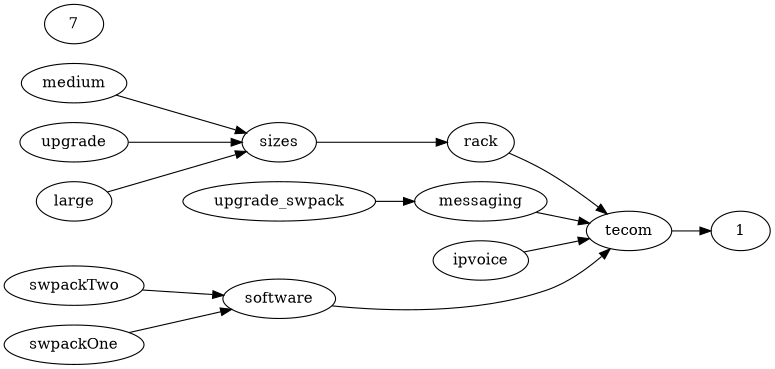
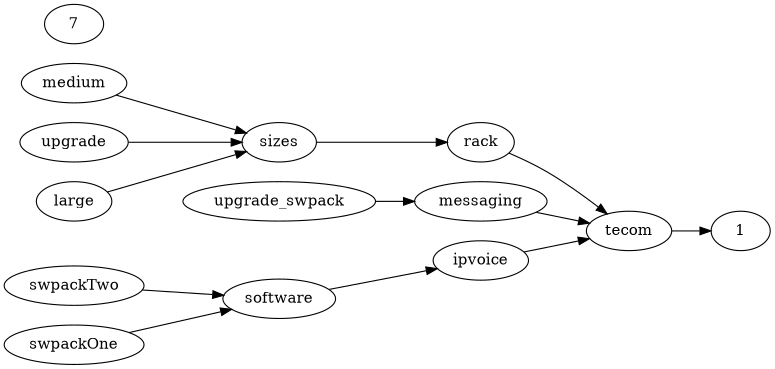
(473, 306) -> (378, 280)
